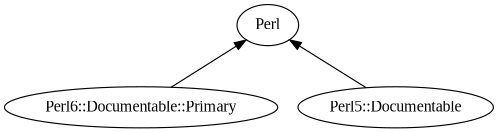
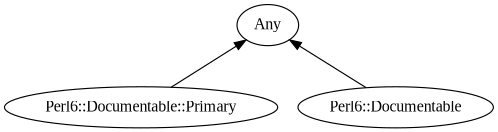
(268, 25) -> (268, 25)
(396, 107) -> (396, 107)
